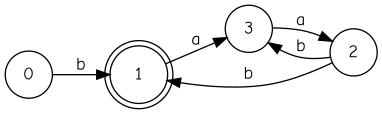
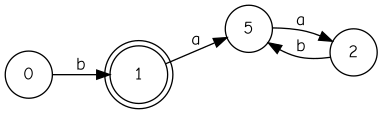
(249, 29) -> (249, 29)
(258, 86) -> none
